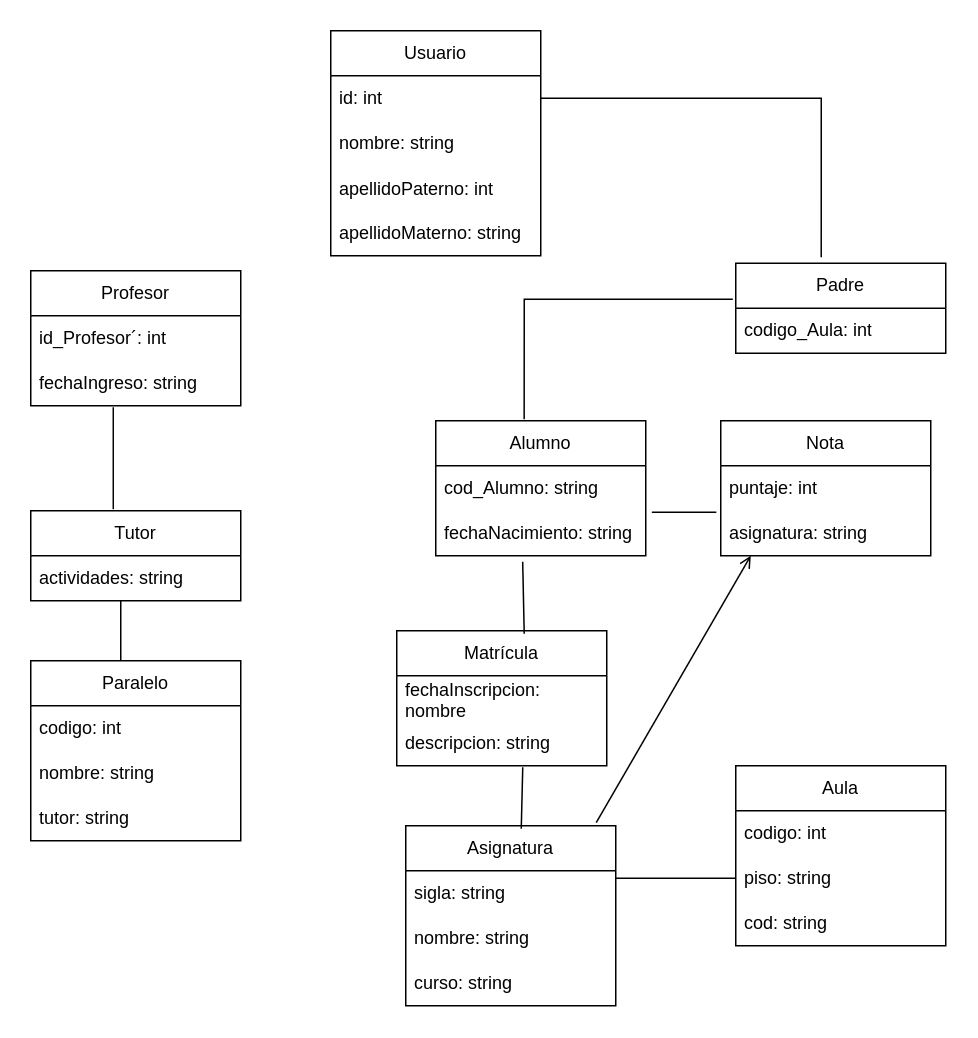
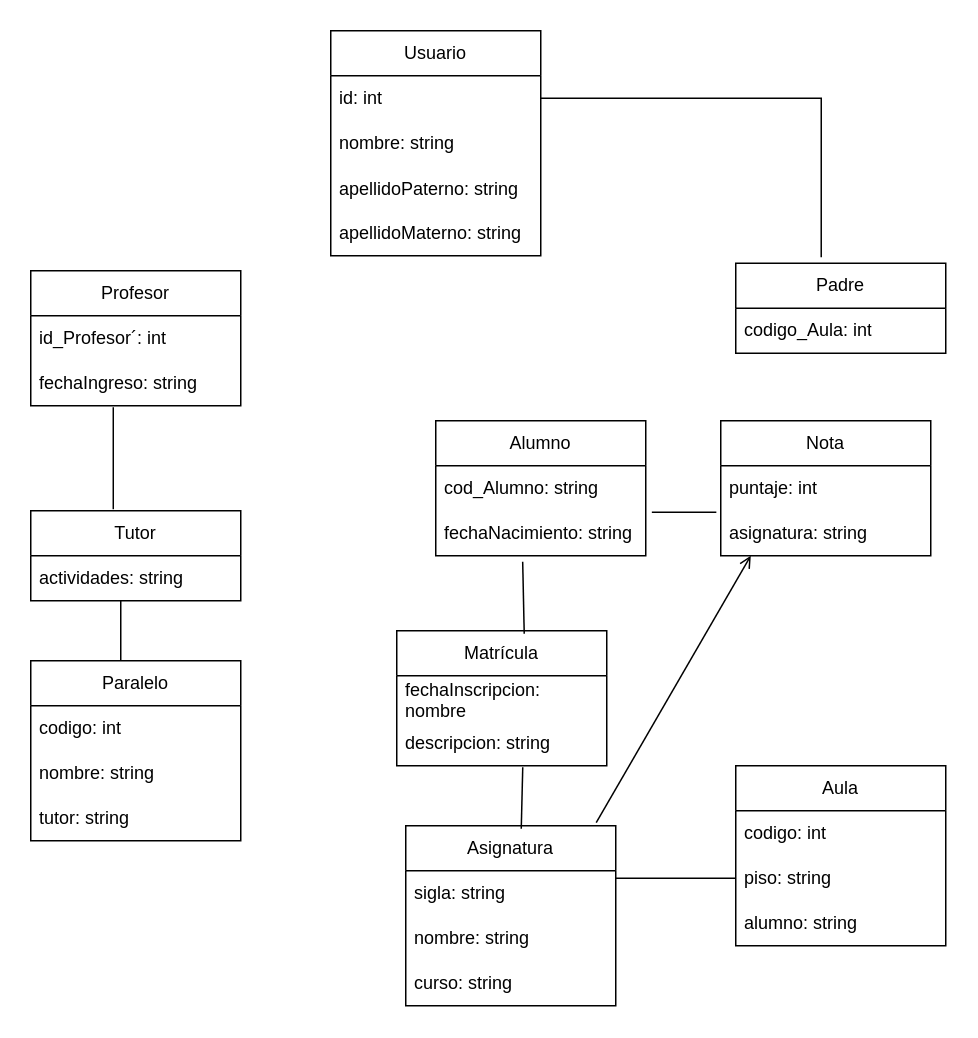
(437, 211) -> (437, 211)
(568, 299) -> none
(793, 923) -> (806, 923)
